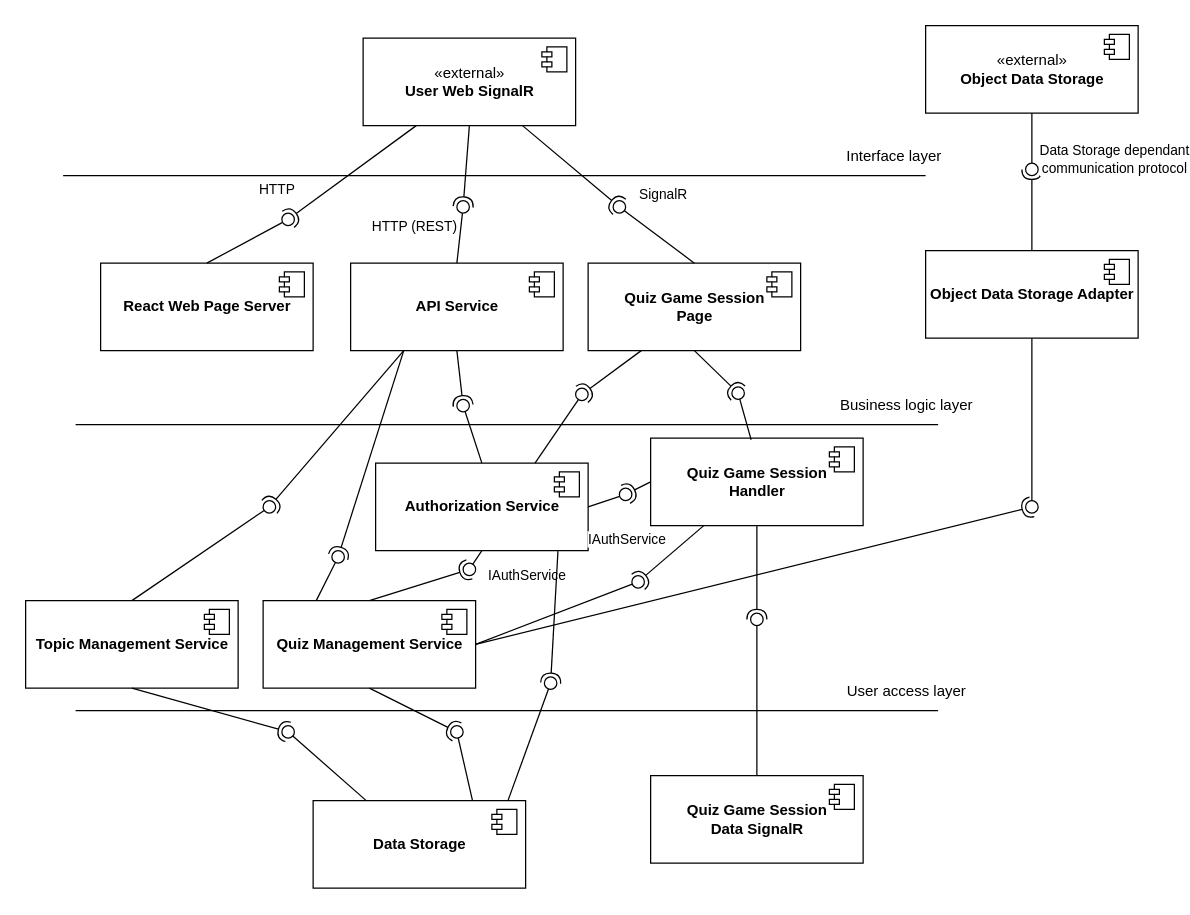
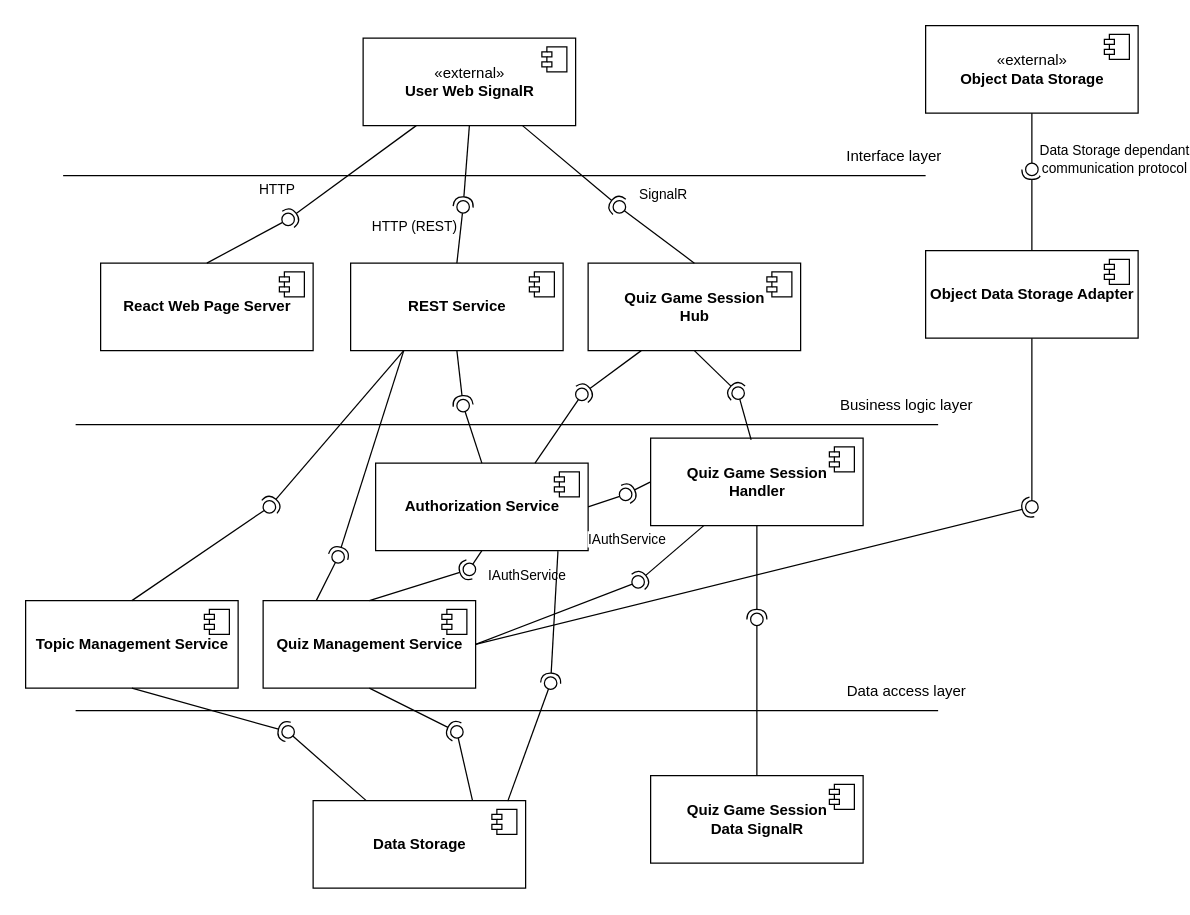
(458, 307) -> (458, 307)
(695, 307) -> (695, 307)
(907, 692) -> (907, 692)
